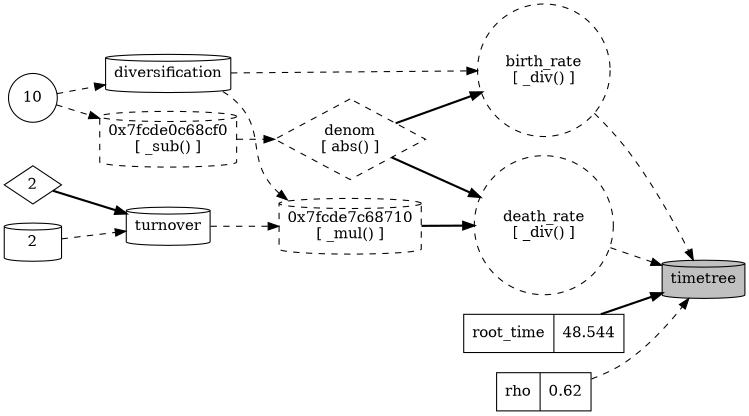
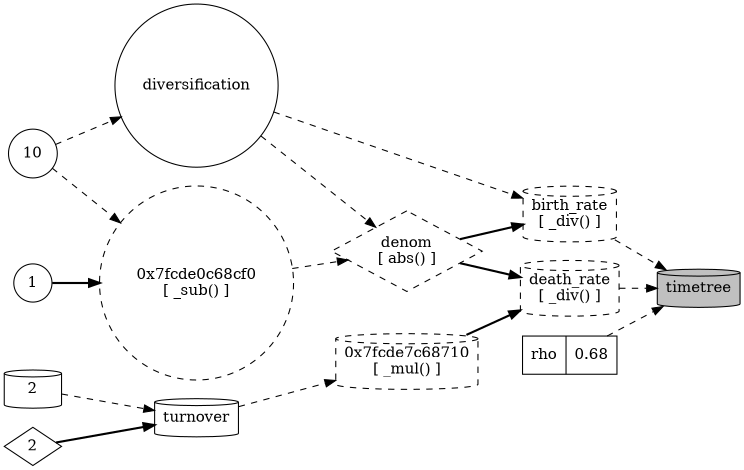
(544, 70) -> (570, 214)
(168, 73) -> (197, 86)
(253, 131) -> (314, 178)
(168, 139) -> (197, 283)
(544, 225) -> (570, 288)
none -> (33, 283)
(544, 333) -> none
(566, 391) -> (591, 355)
